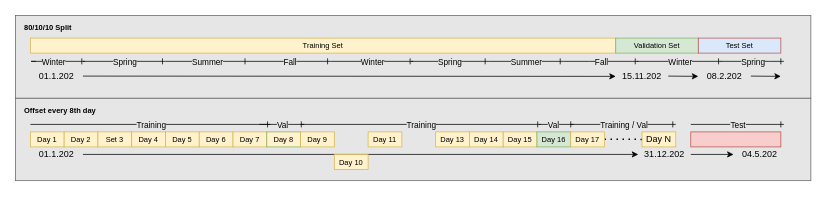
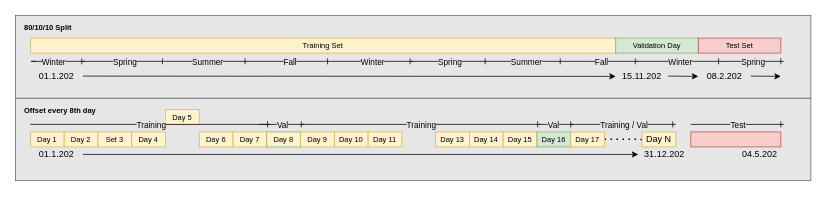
(657, 45) -> (657, 45)
(739, 45) -> (739, 45)
(182, 139) -> (182, 117)
(709, 154) -> none
(351, 162) -> (351, 139)
